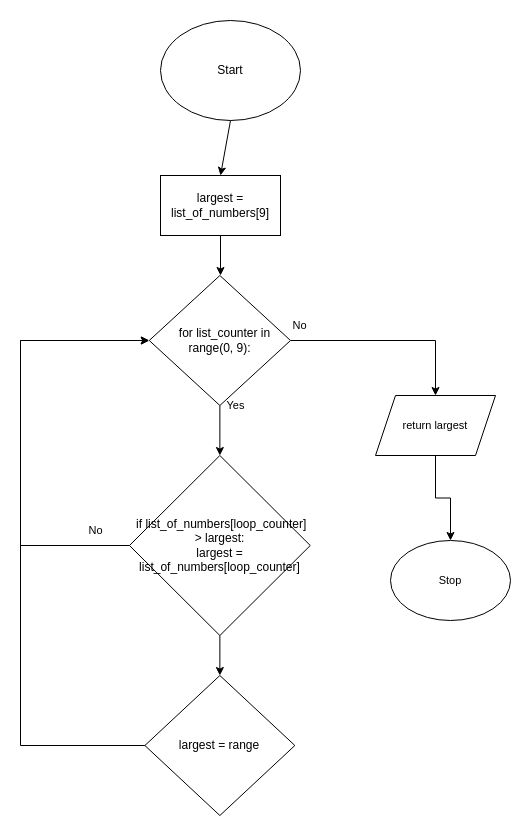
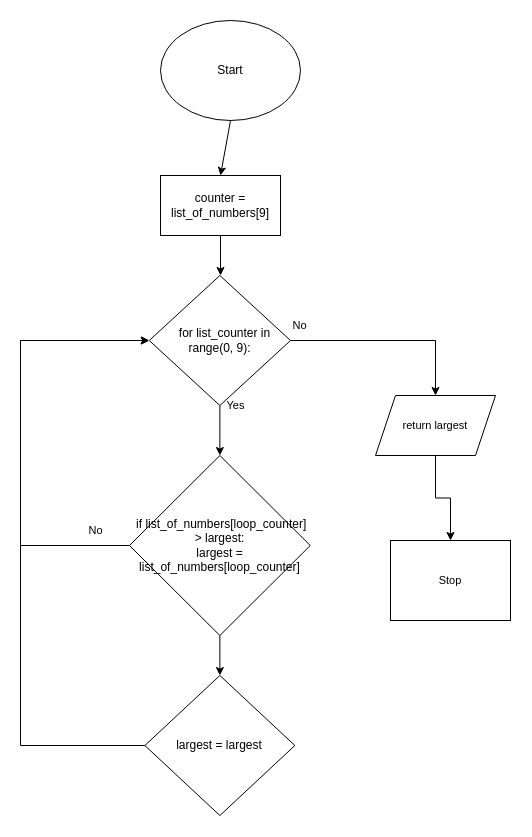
(221, 206) -> (221, 206)
(451, 581) -> (451, 581)
(220, 746) -> (220, 746)
